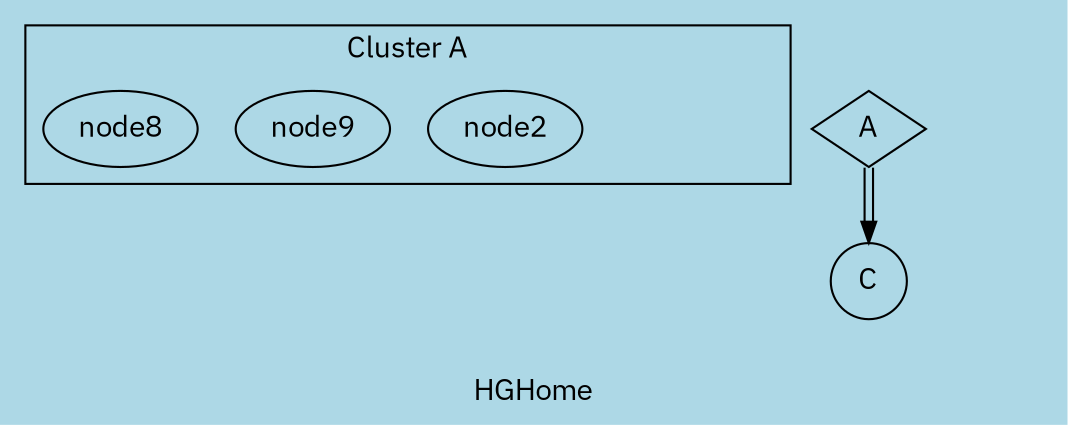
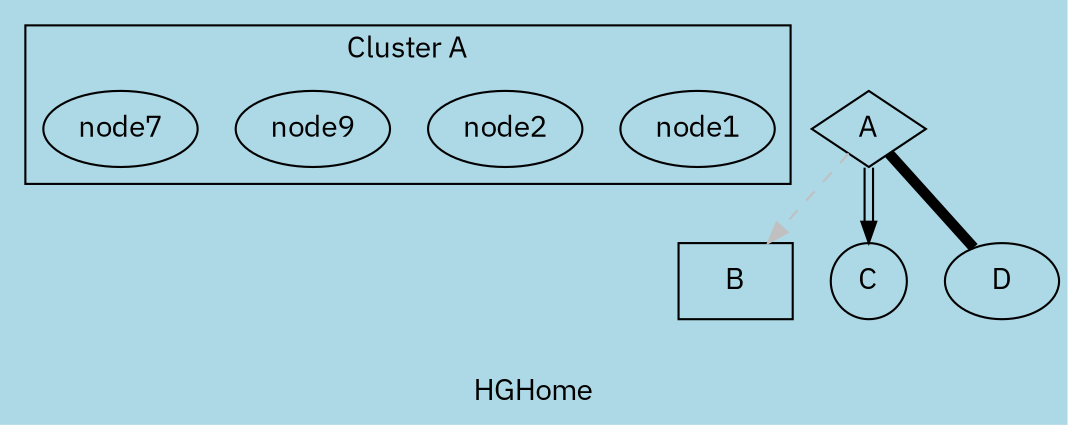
(120, 129) -> (120, 129)
none -> (698, 129)
none -> (736, 281)
none -> (1002, 281)
